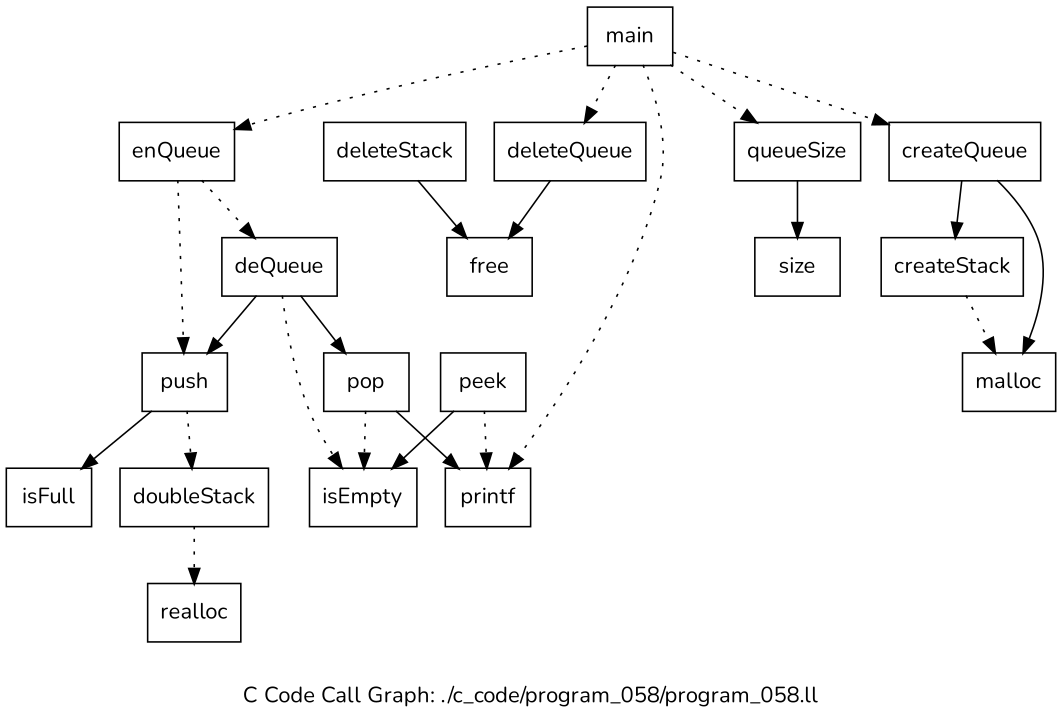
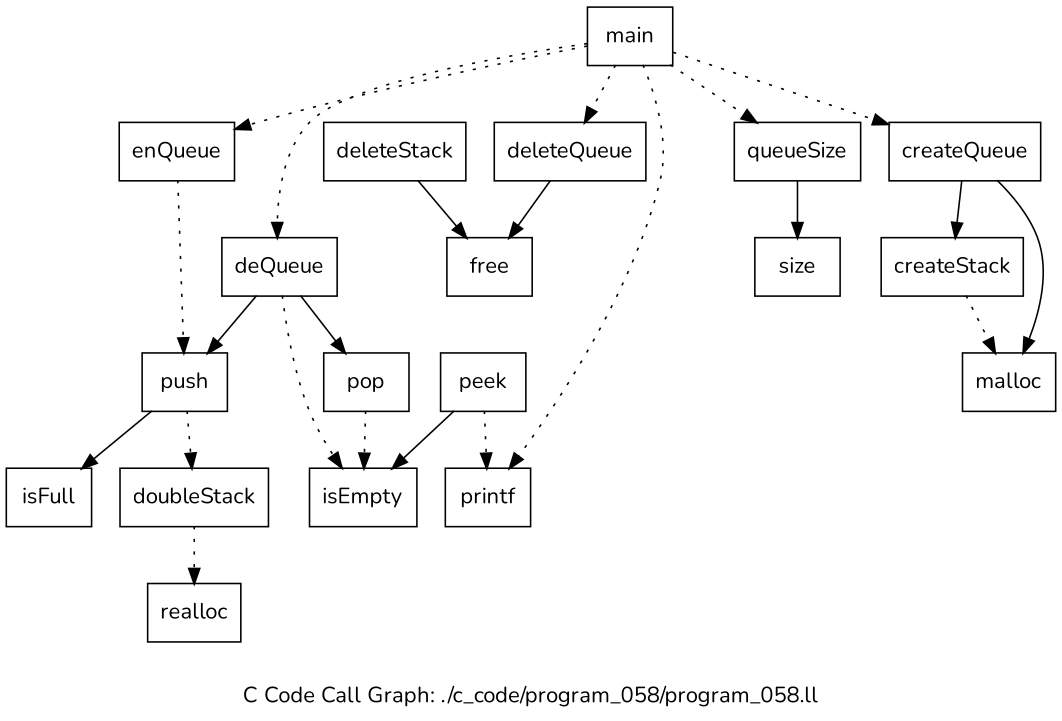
(223, 203) -> (311, 121)
(418, 431) -> none
